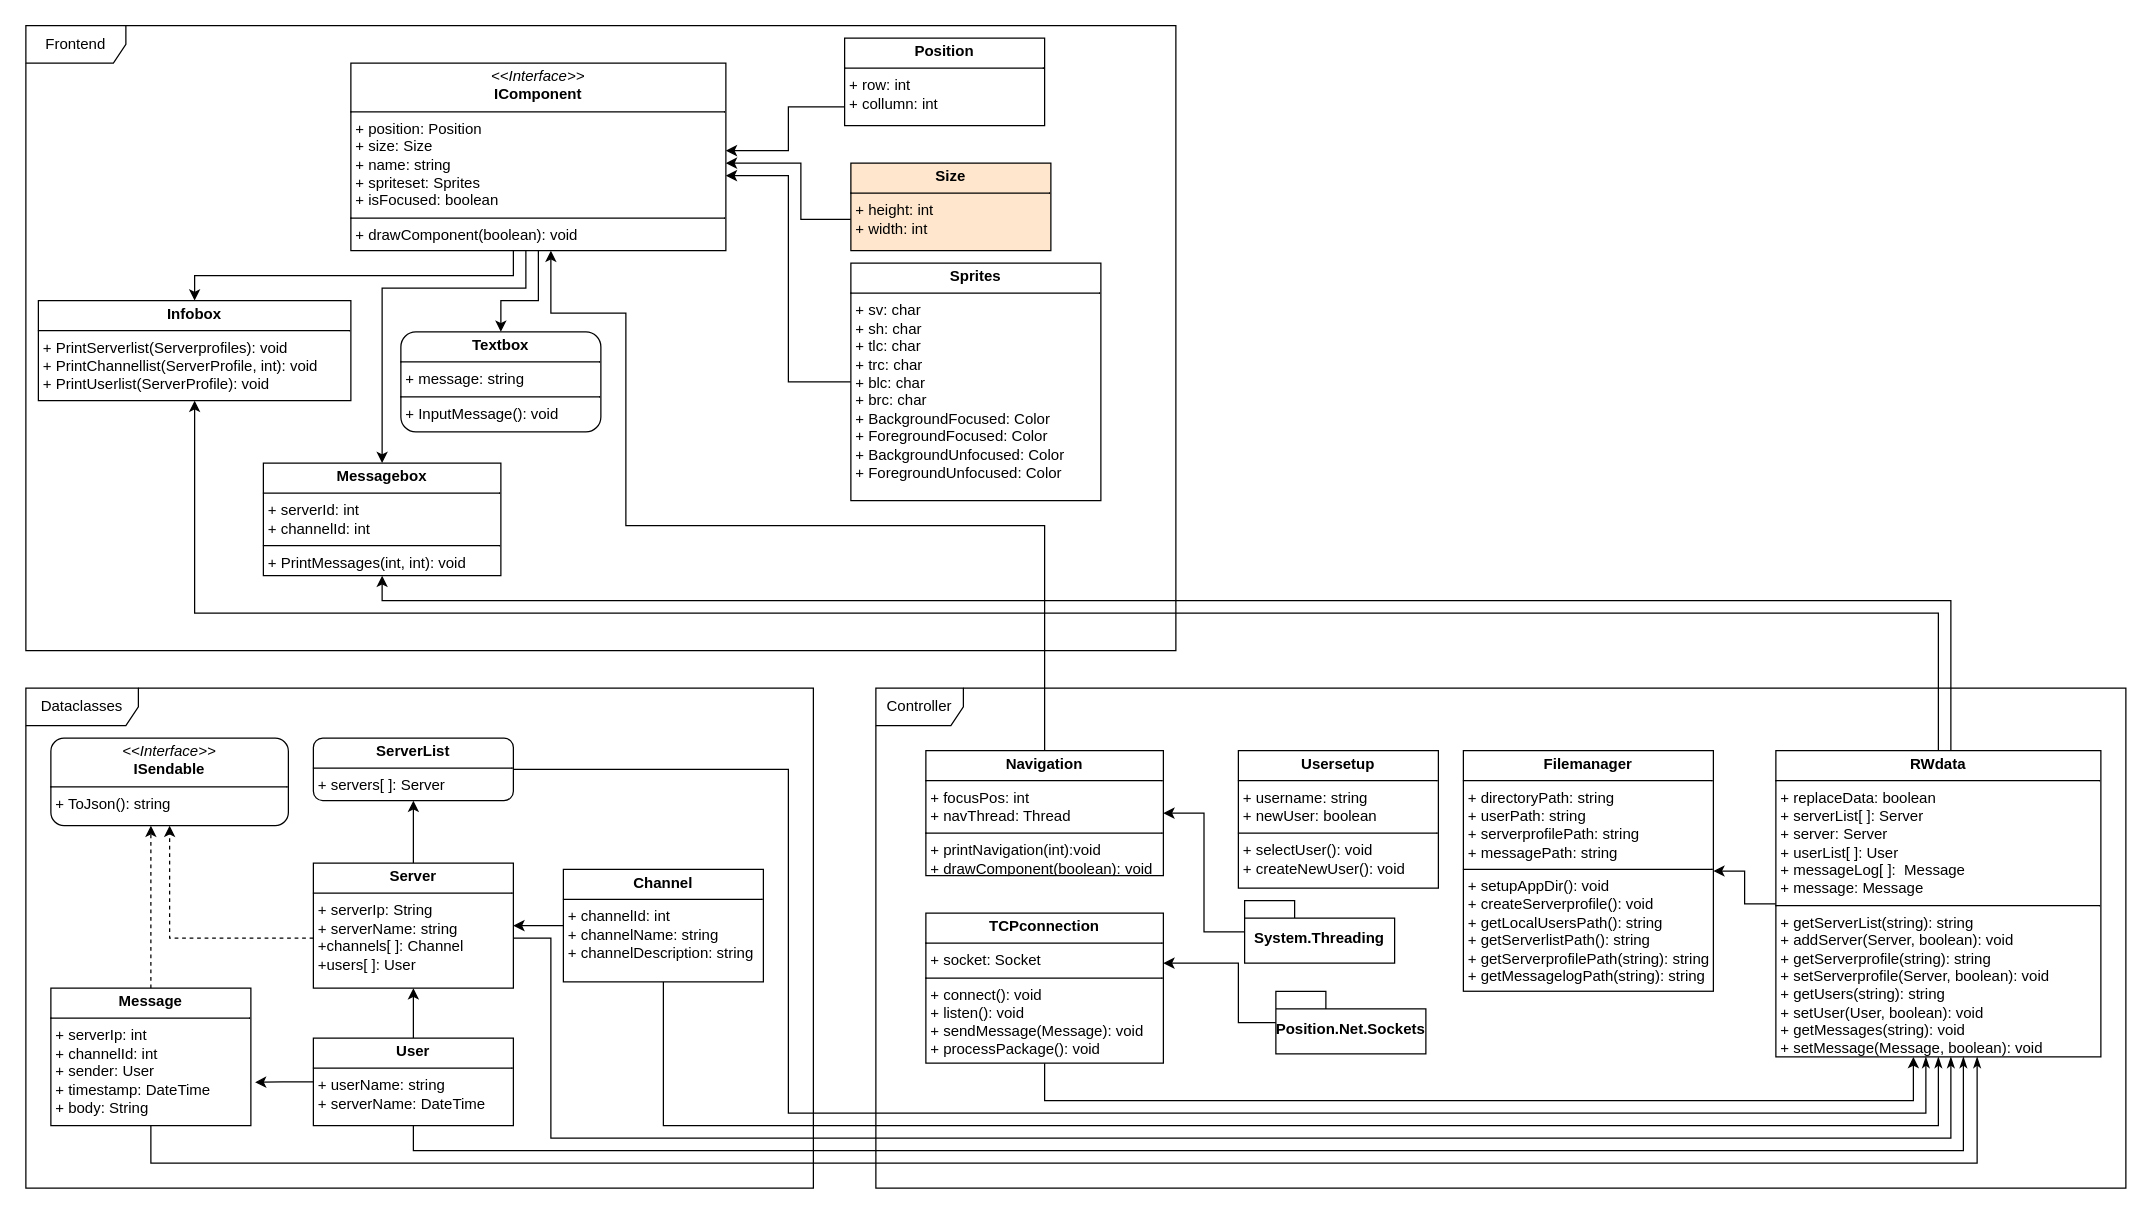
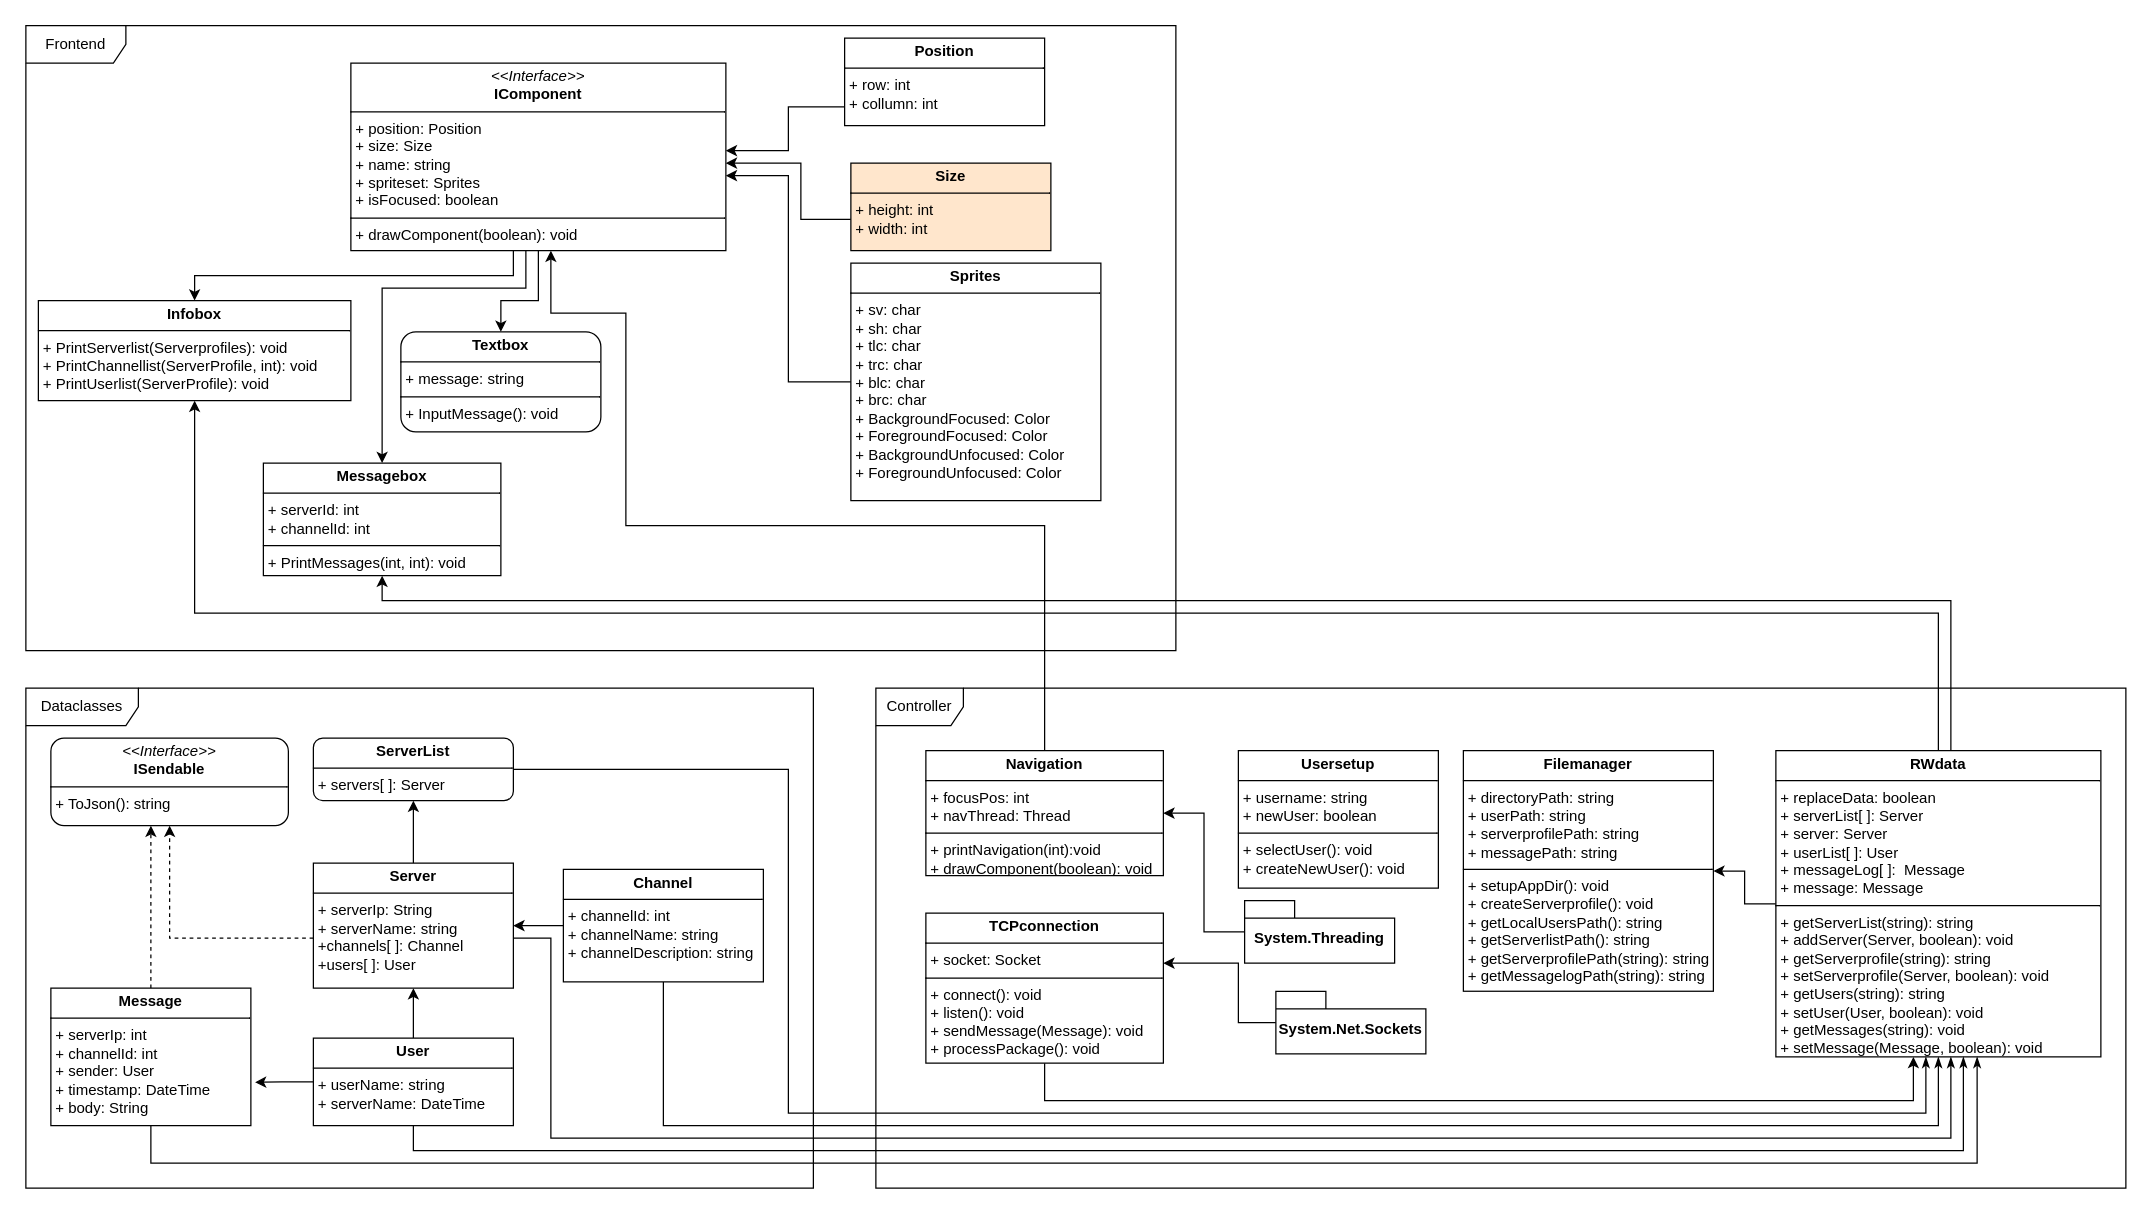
(1351, 1029) -> (1351, 1029)
